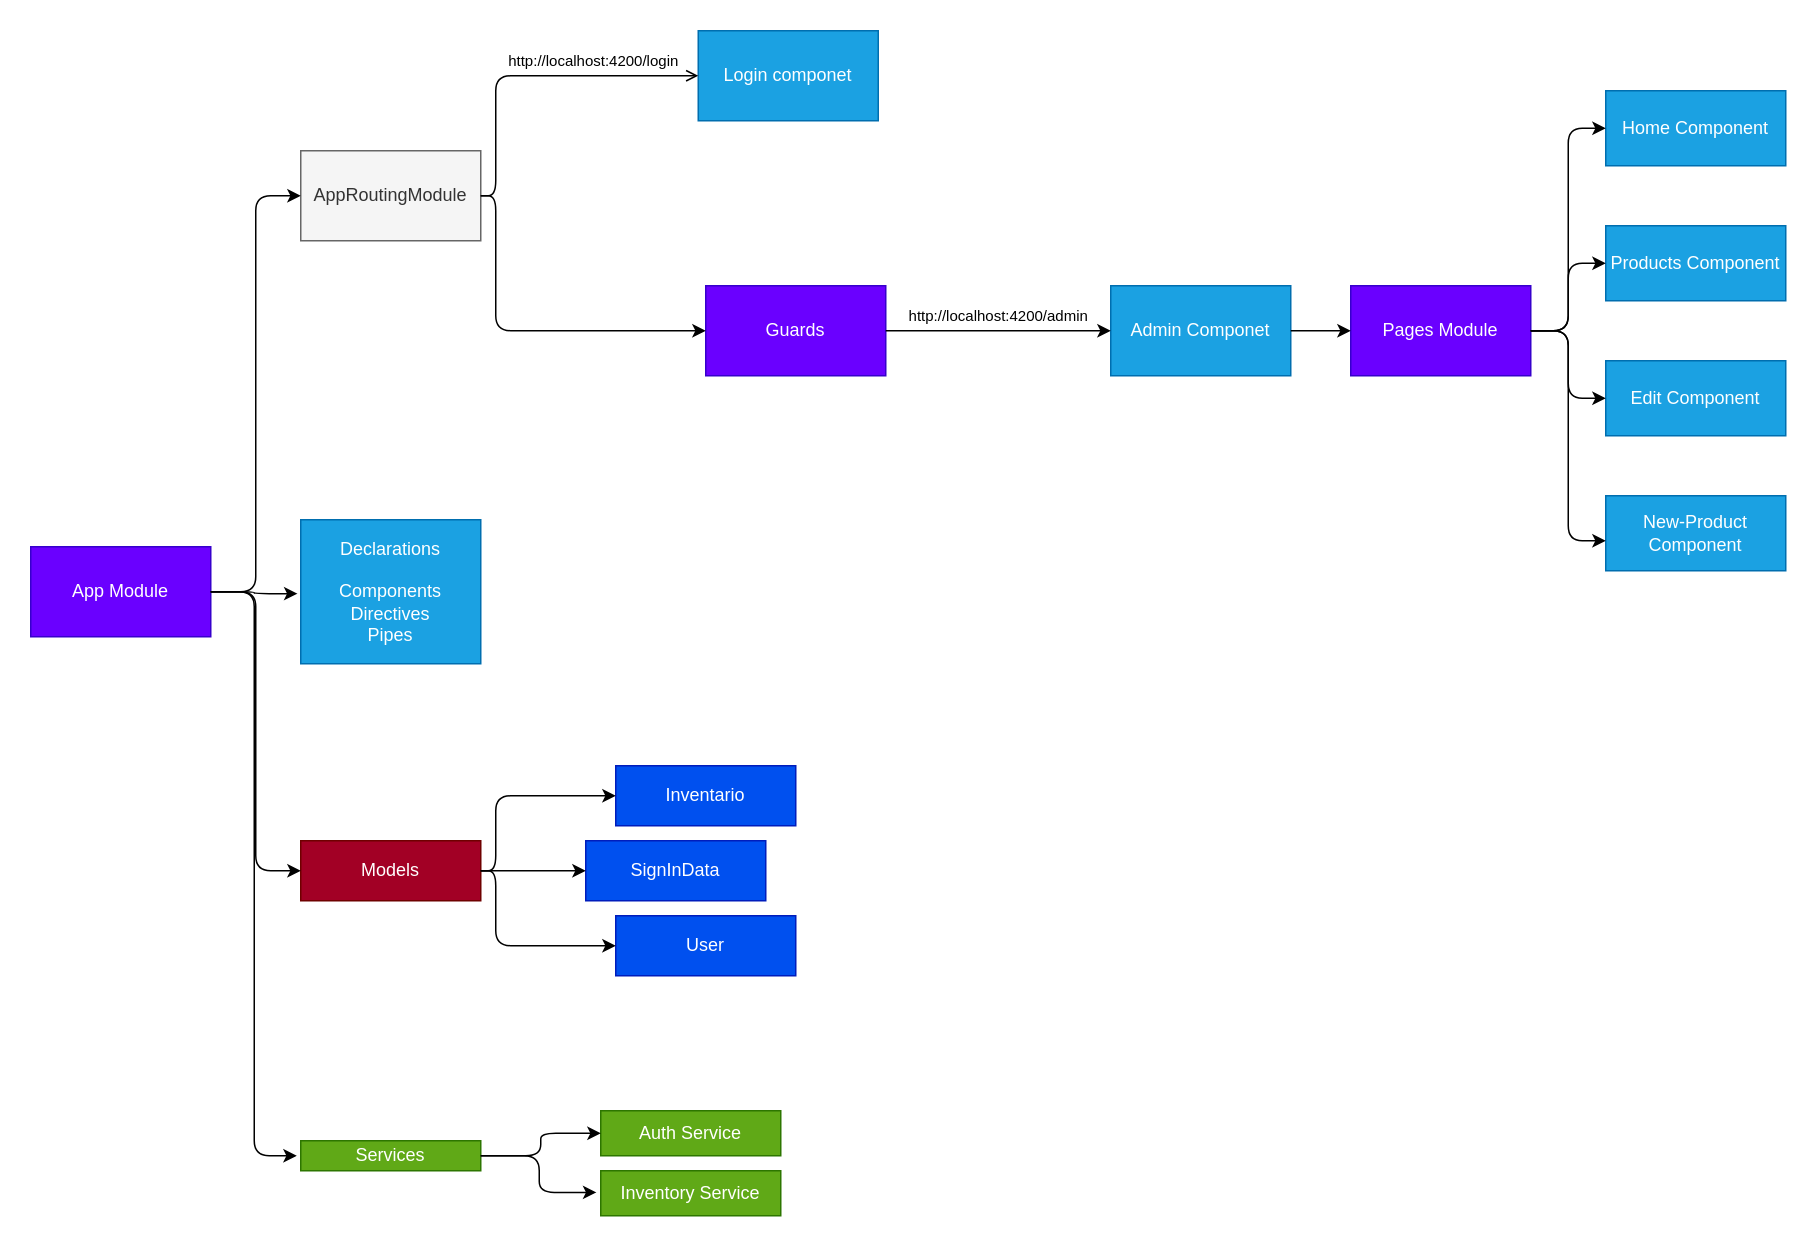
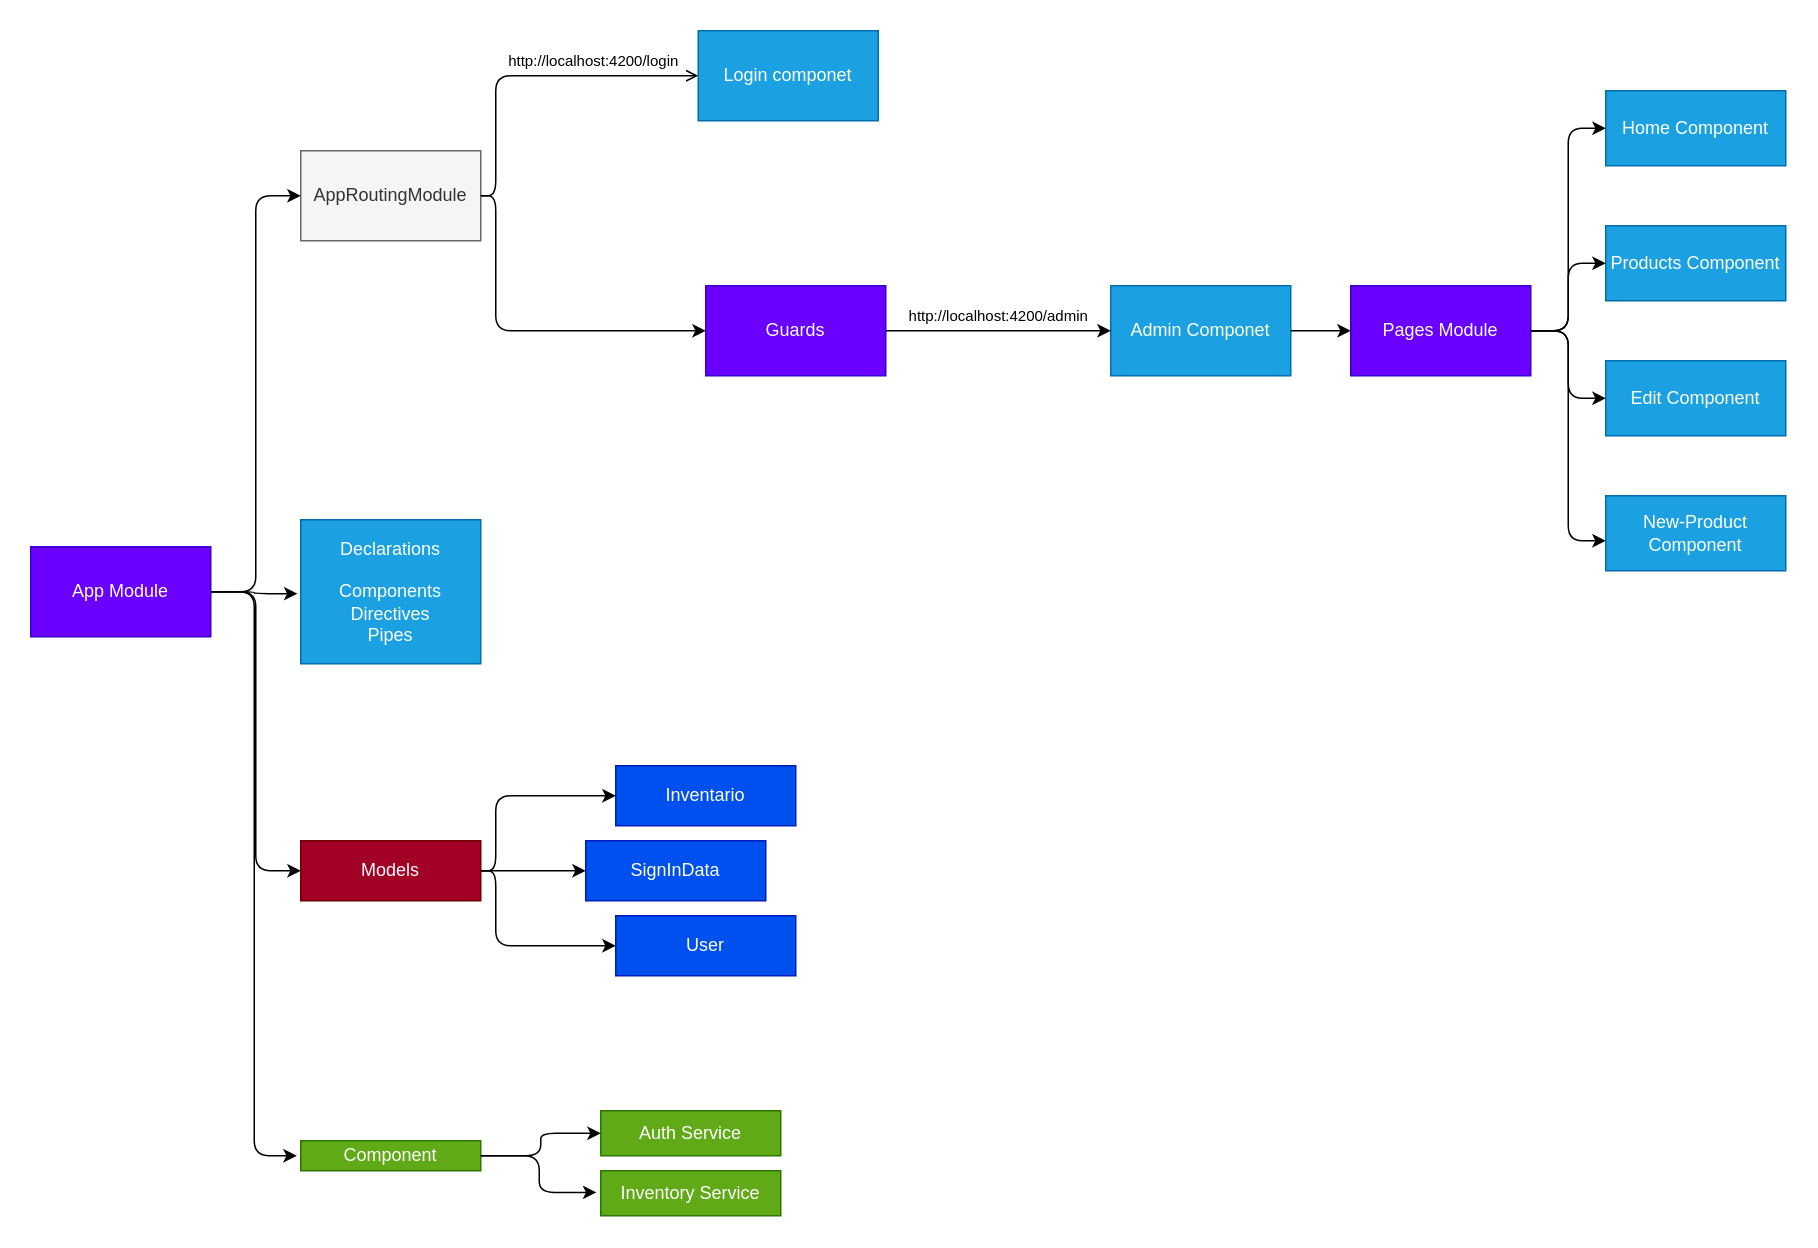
(391, 1156) -> (391, 1156)
